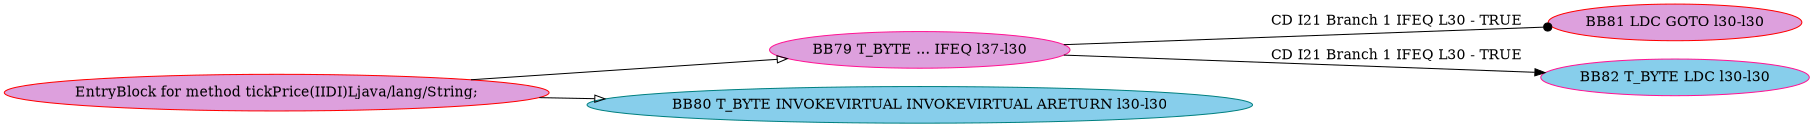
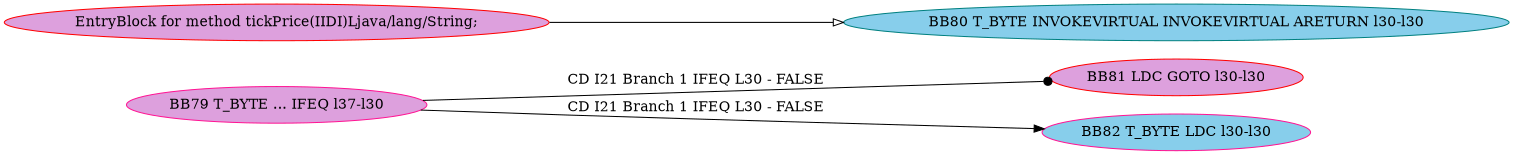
(1397, 21) -> (696, 80)
(1397, 55) -> (696, 107)
(624, 70) -> none
